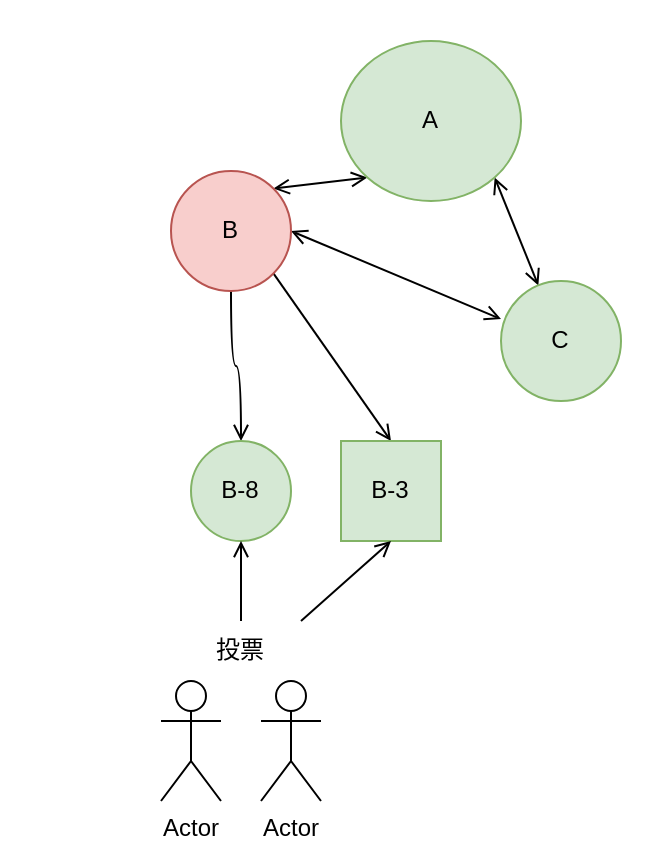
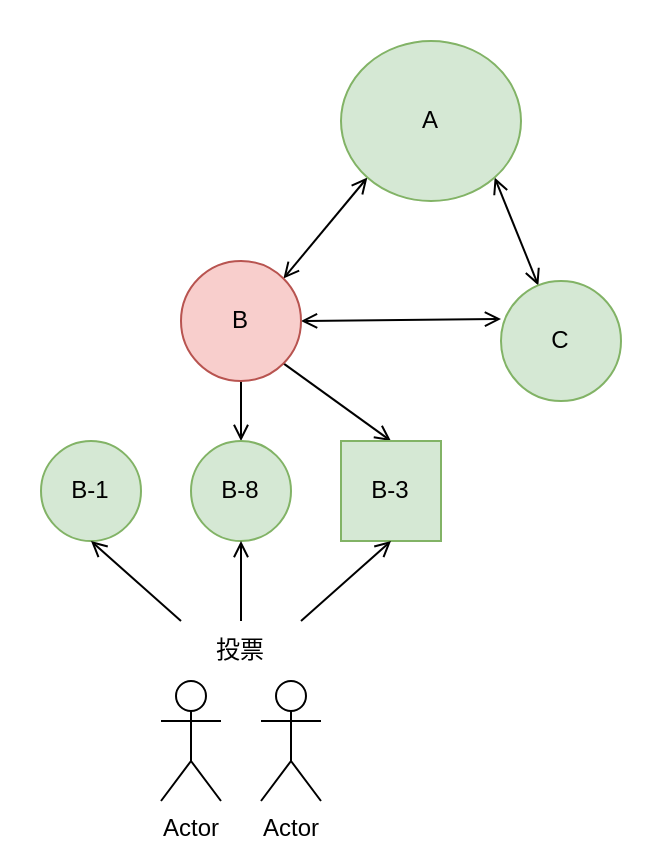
(231, 231) -> (241, 321)
none -> (91, 491)
none -> (138, 583)
